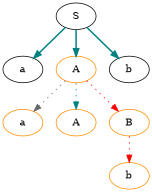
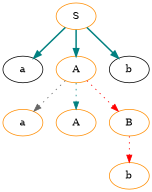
(76, 16) -> (76, 16)
